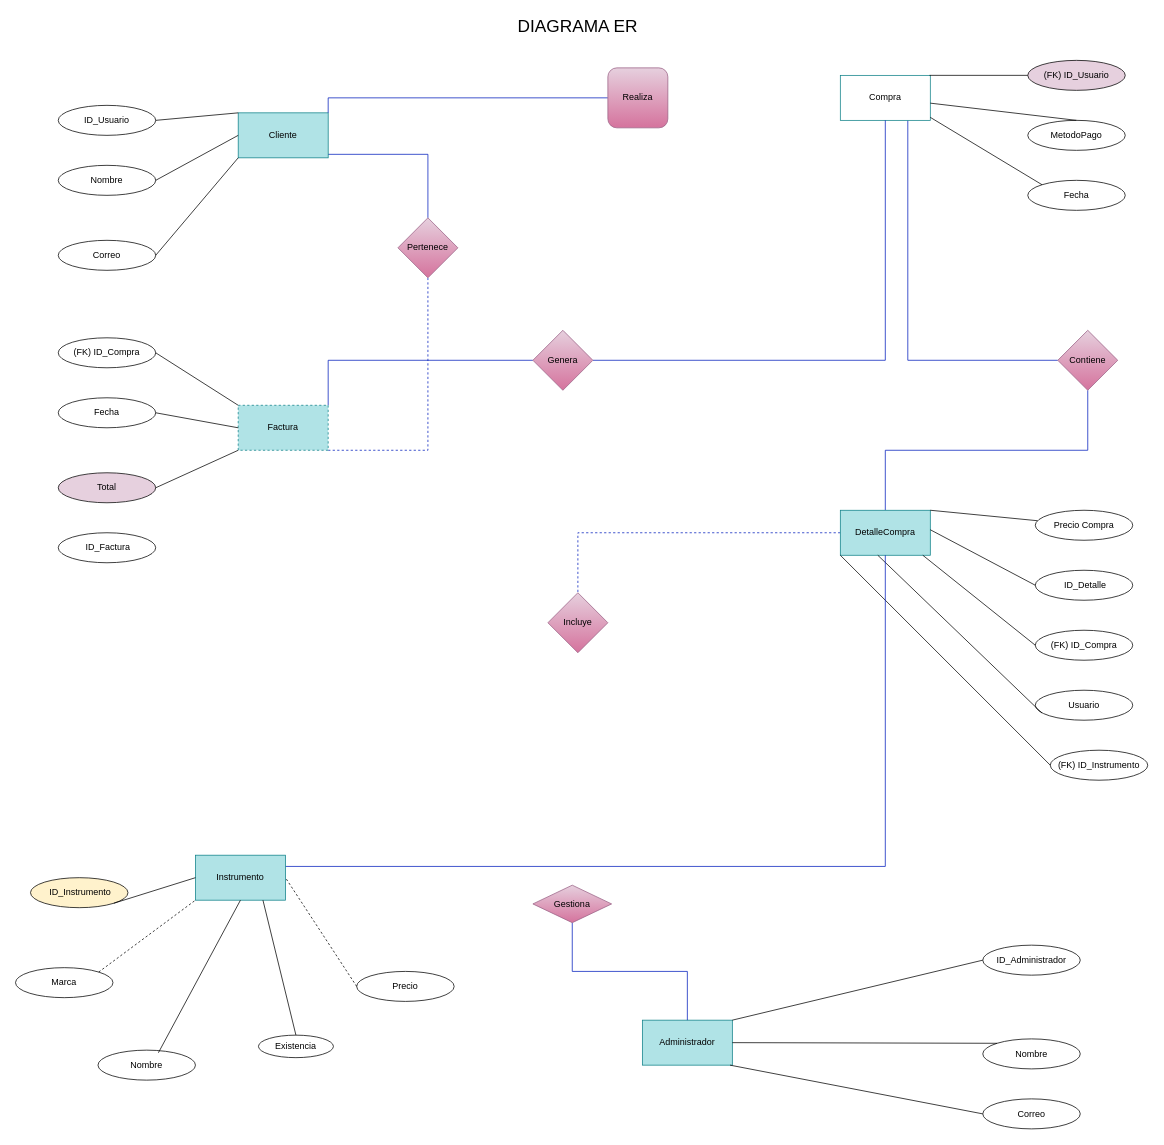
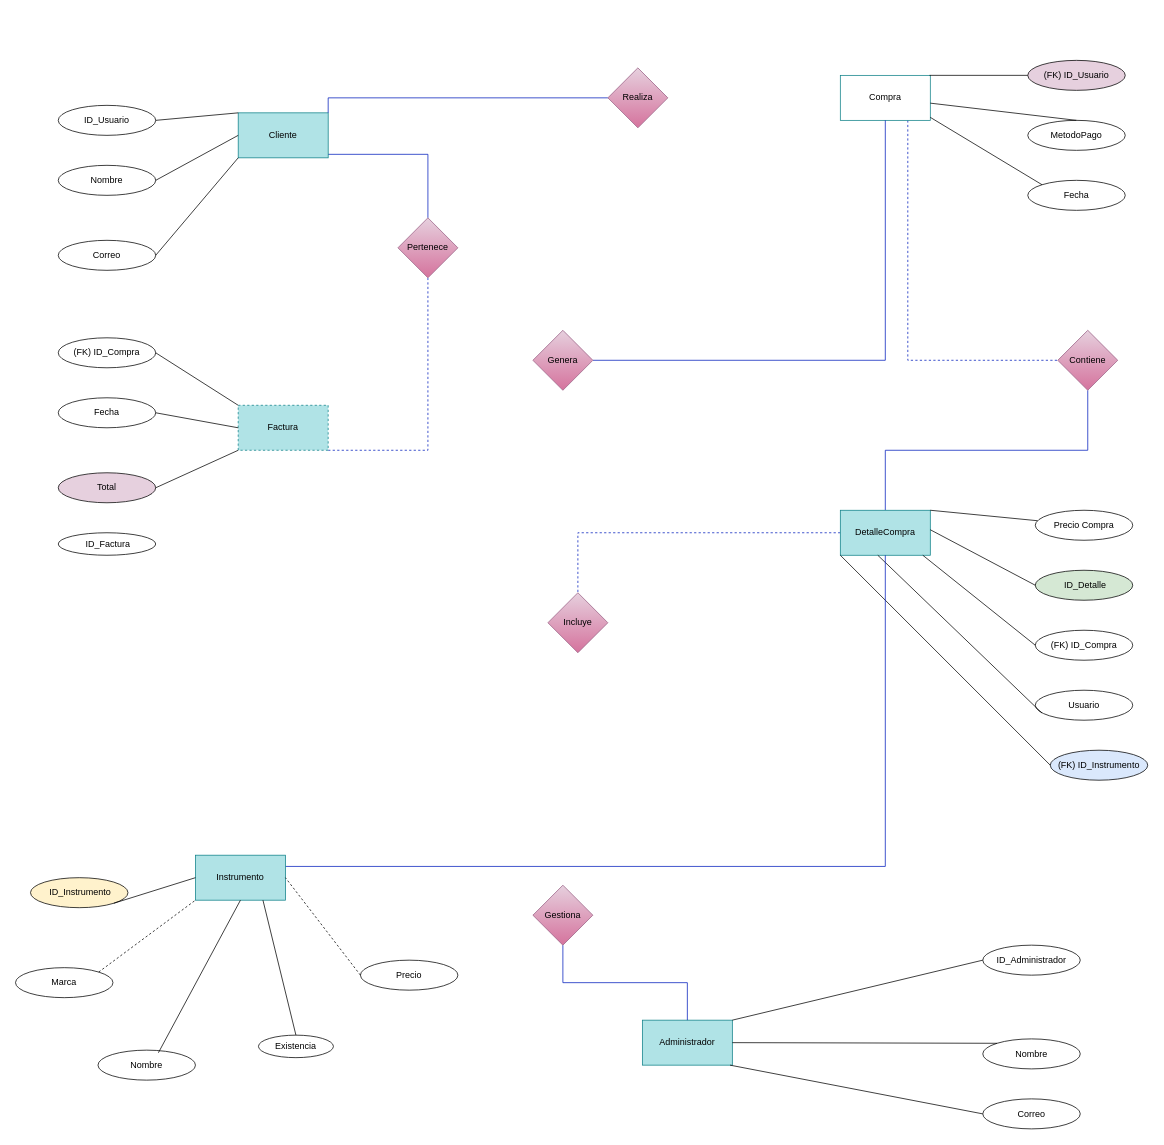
(578, 27) -> none
(638, 98) -> (638, 98)
(908, 314) -> (908, 314)
(408, 360) -> none
(107, 548) -> (107, 544)
(1084, 585) -> (1084, 585)
(1099, 765) -> (1099, 765)
(572, 904) -> (563, 915)
(405, 987) -> (409, 975)
